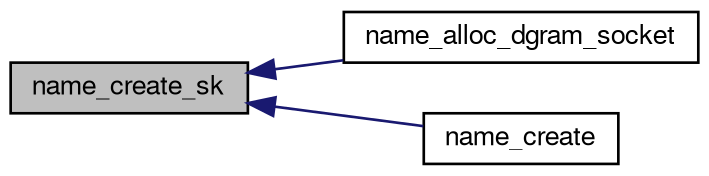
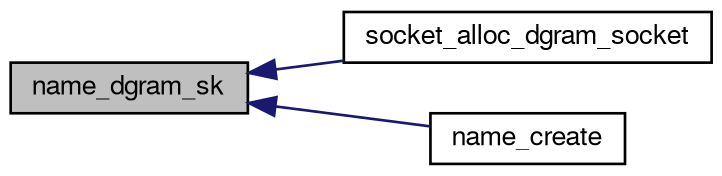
(521, 37) -> (528, 37)
(129, 88) -> (129, 88)
